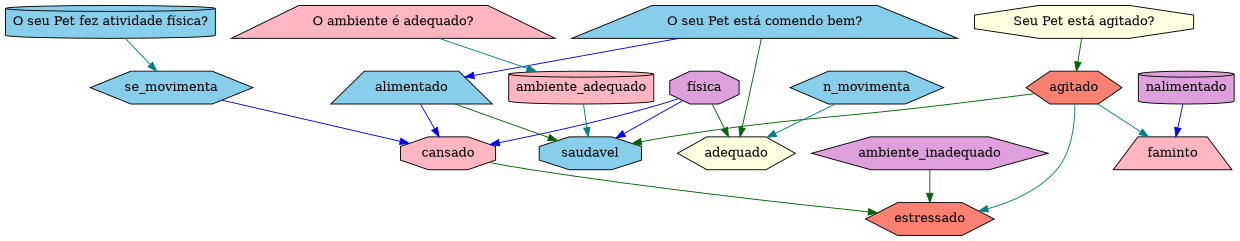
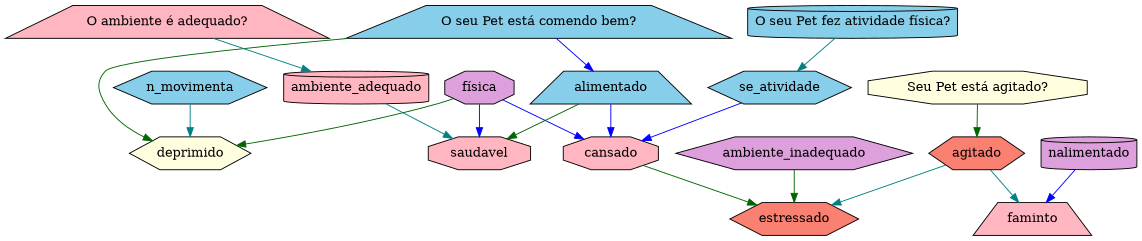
(172, 88) -> (780, 88)
(838, 116) -> none
(590, 153) -> (479, 153)
(736, 153) -> (190, 153)
